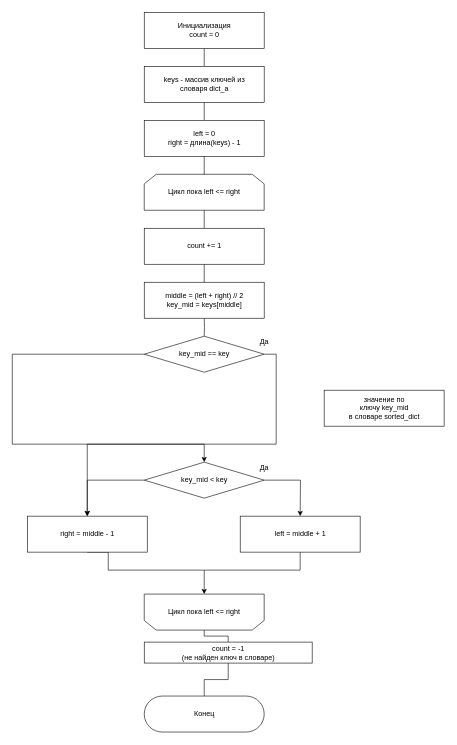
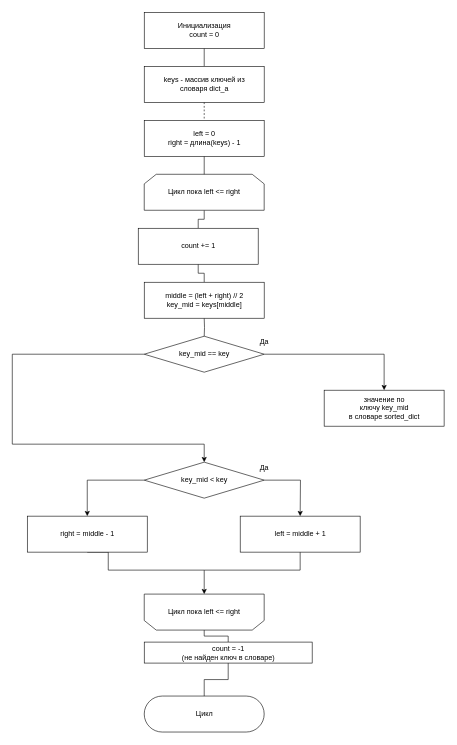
(204, 111) -> (204, 111)
(204, 246) -> (198, 246)
(276, 433) -> (383, 354)
(205, 714) -> (205, 714)
